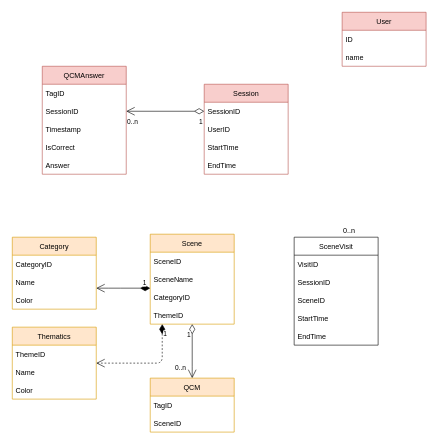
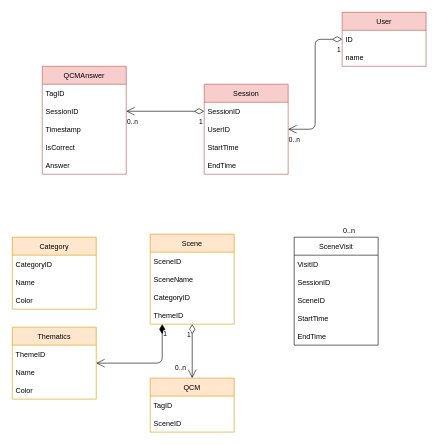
none -> (315, 88)
(101, 288) -> none
(144, 363) -> (144, 363)
